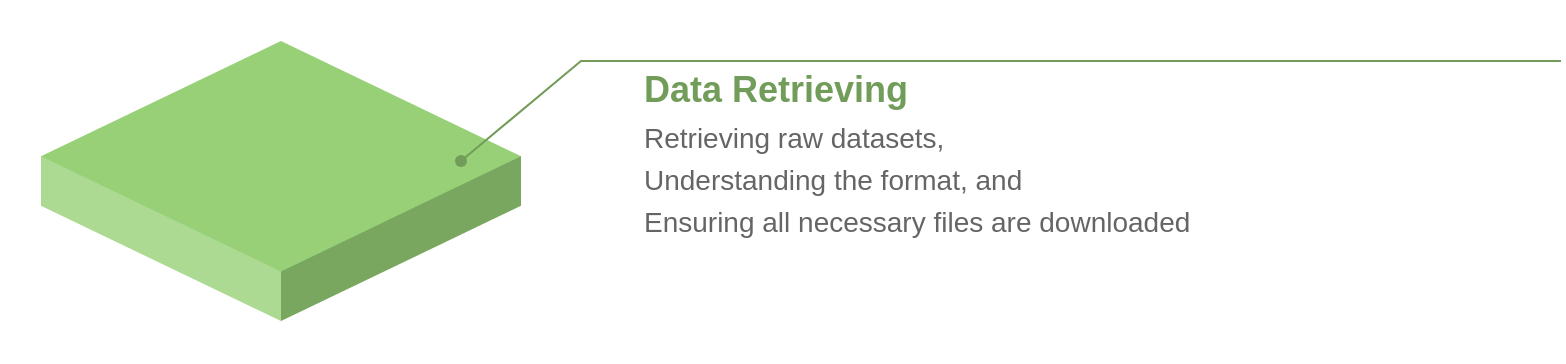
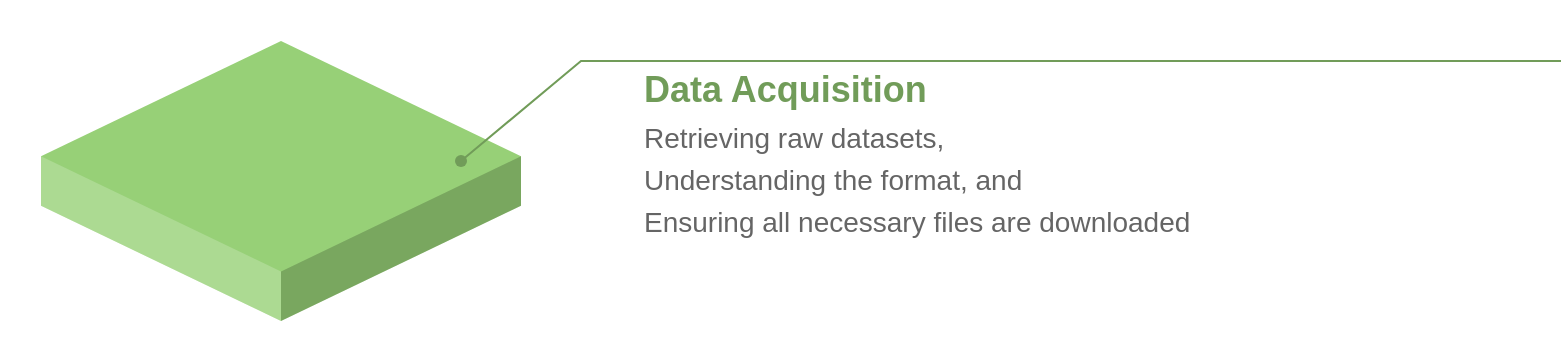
(767, 91) -> (772, 91)
